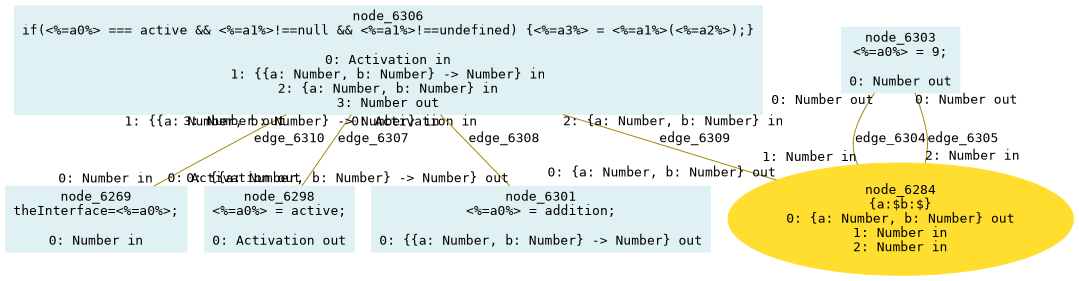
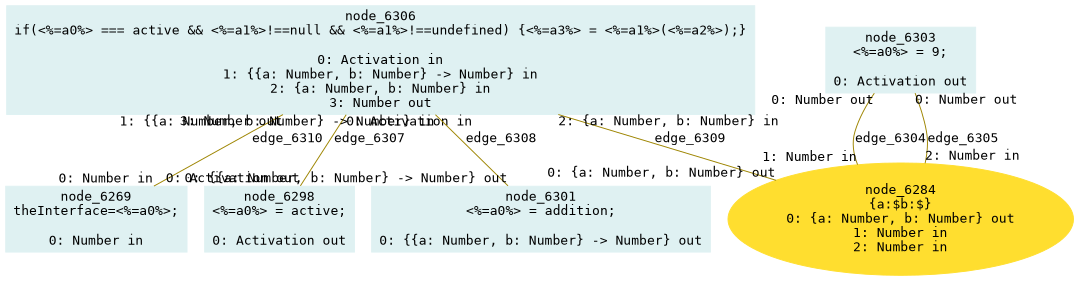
(901, 60) -> (901, 60)
